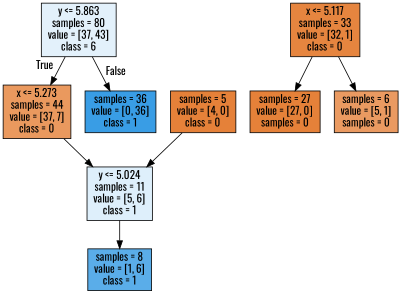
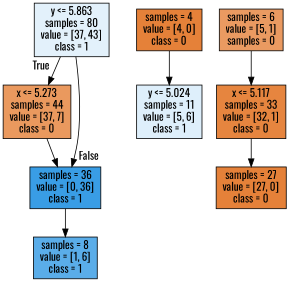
(79, 30) -> (72, 30)
(345, 70) -> (251, 64)
(203, 112) -> (169, 30)
(285, 112) -> (251, 188)
(75, 150) -> (51, 149)
(120, 231) -> (65, 219)
